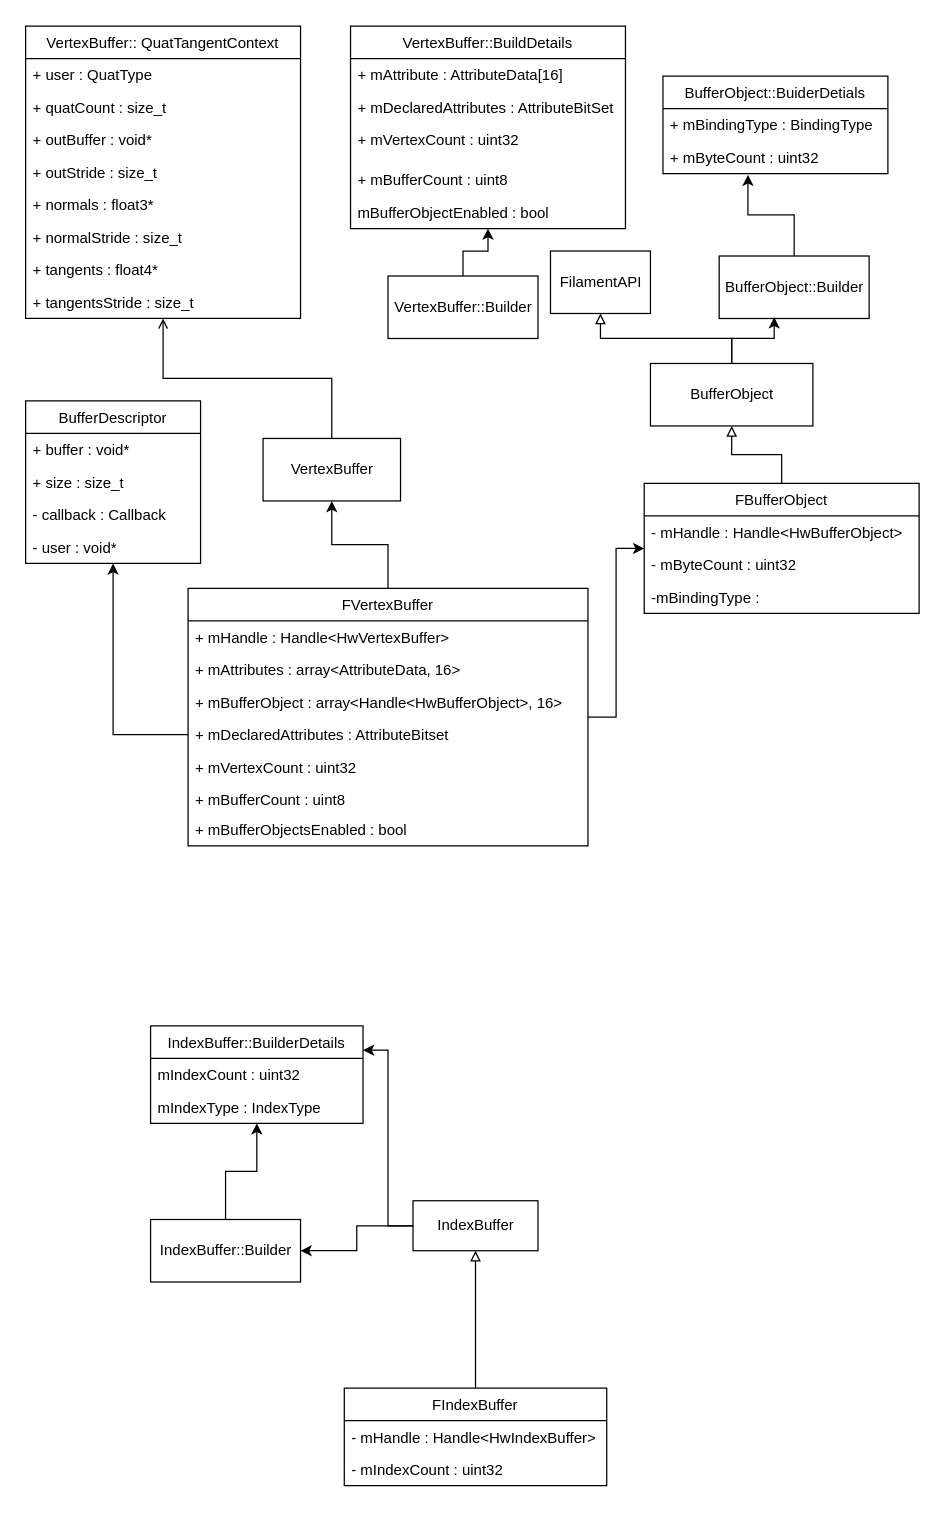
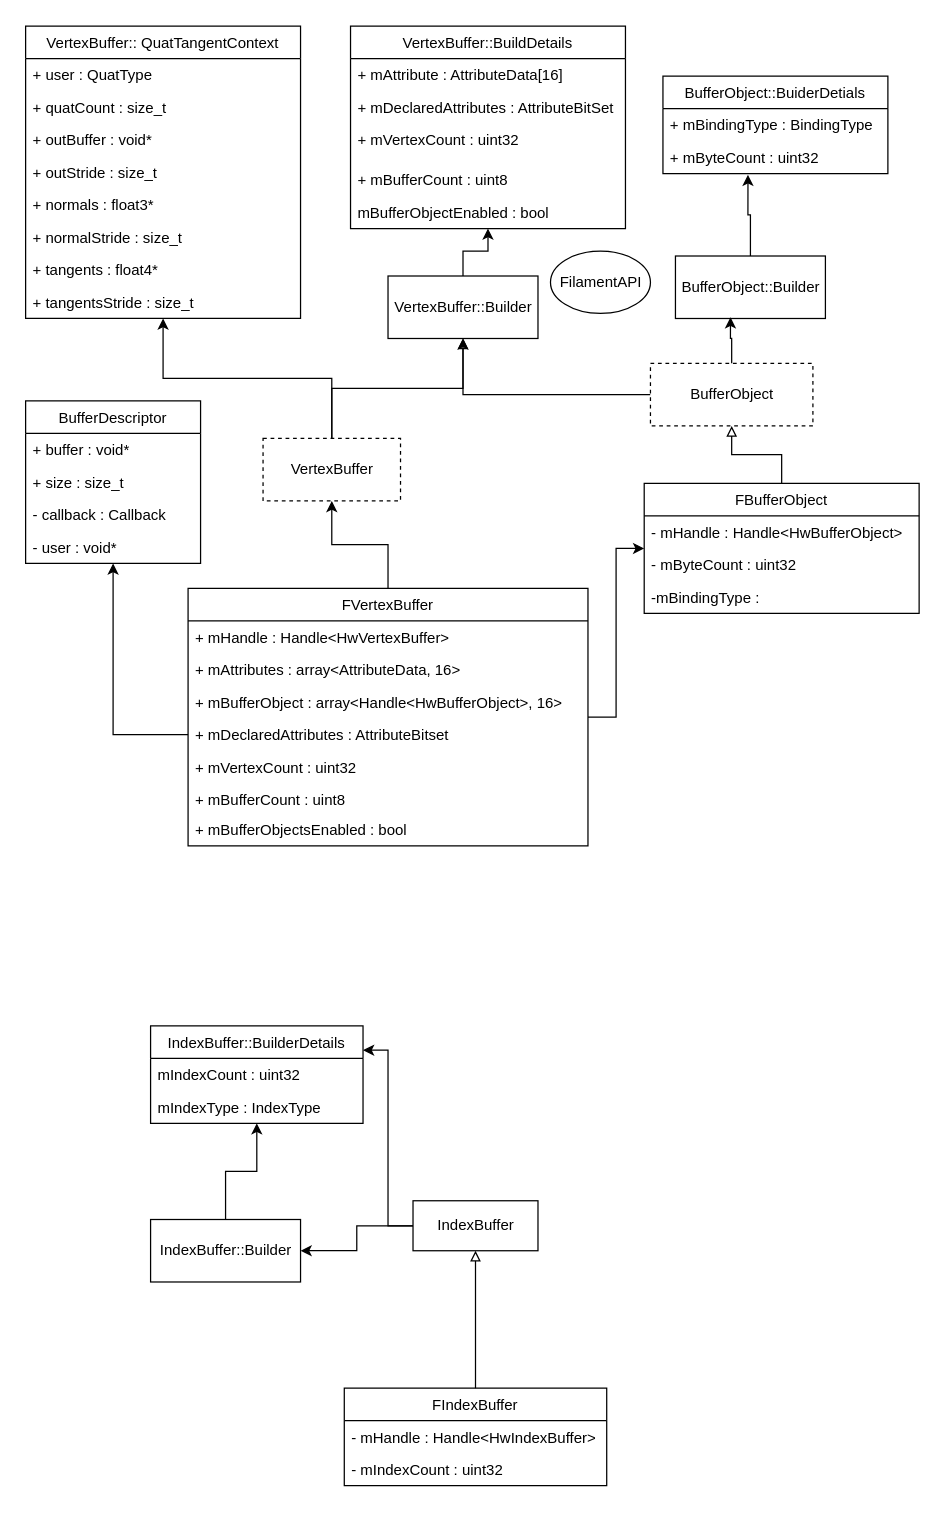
(601, 282) -> (601, 282)
(794, 287) -> (751, 287)
(163, 326) -> (163, 328)
(657, 338) -> (555, 394)
none -> (396, 388)
(732, 394) -> (732, 394)
(332, 469) -> (332, 469)
